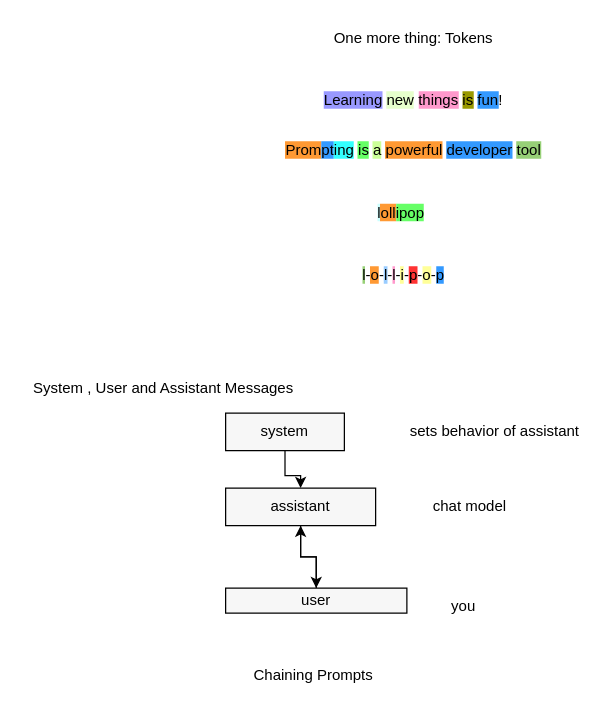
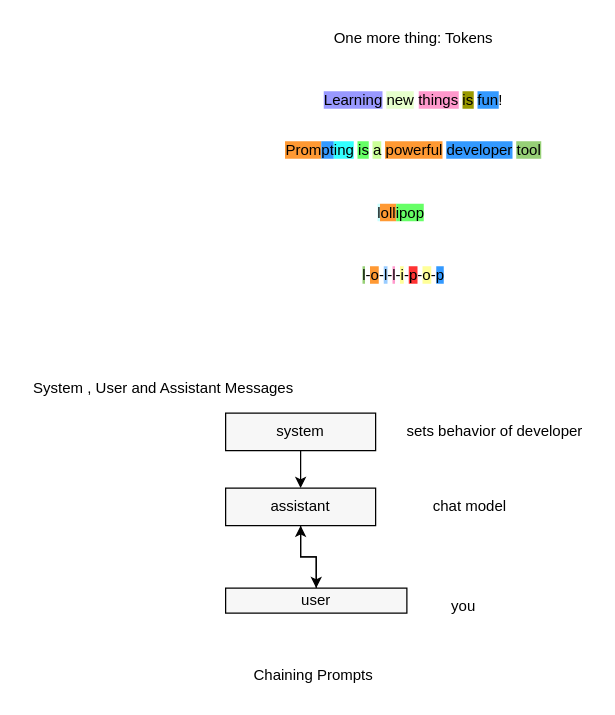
(285, 432) -> (301, 432)
(495, 432) -> (495, 432)
